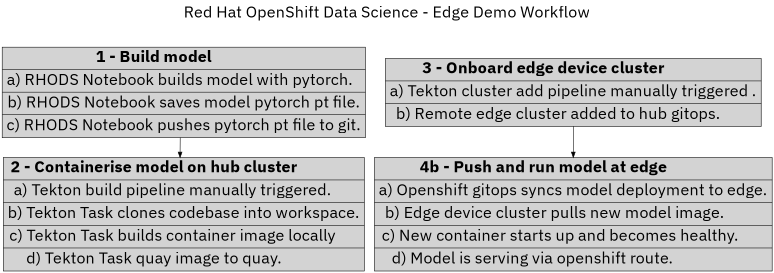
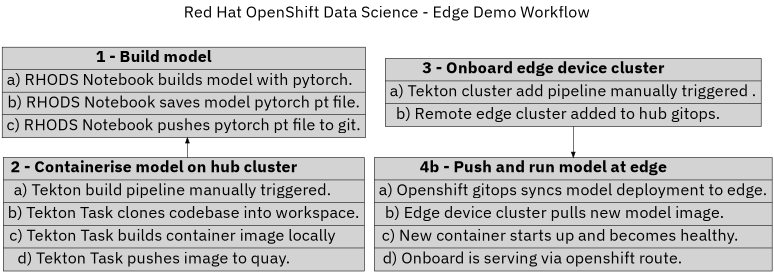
(180, 145) -> (187, 150)
(184, 259) -> (184, 259)
(573, 259) -> (573, 259)
